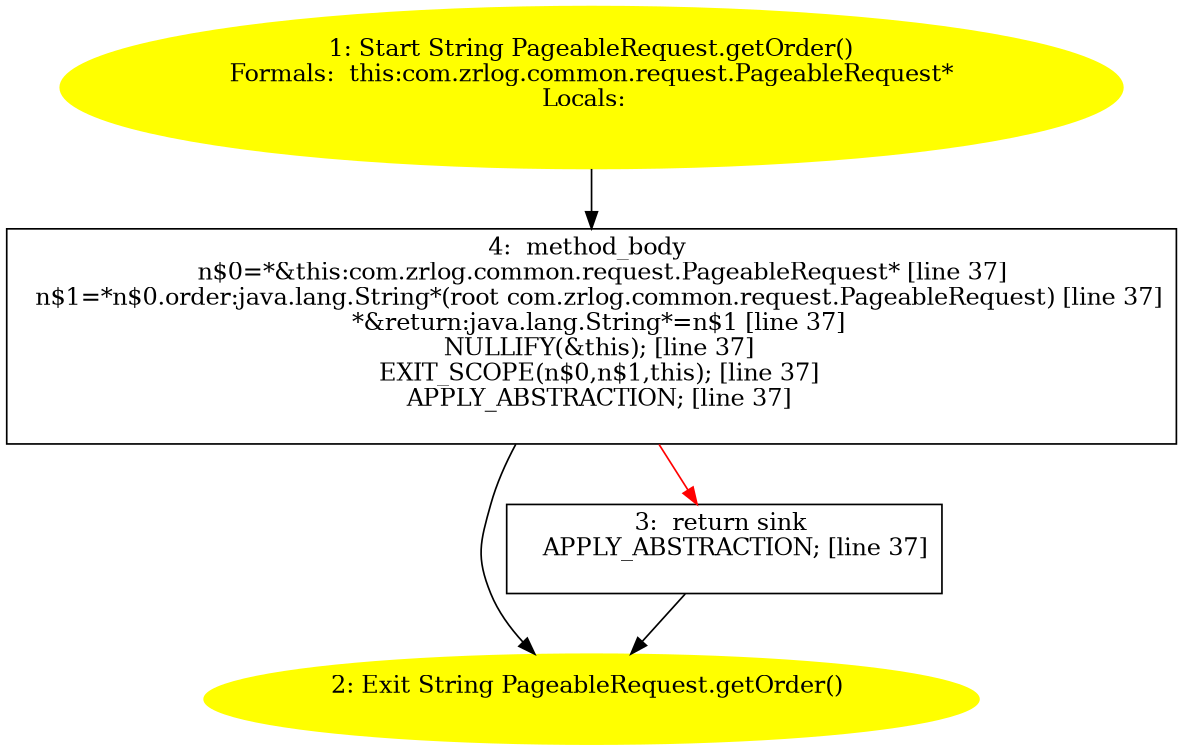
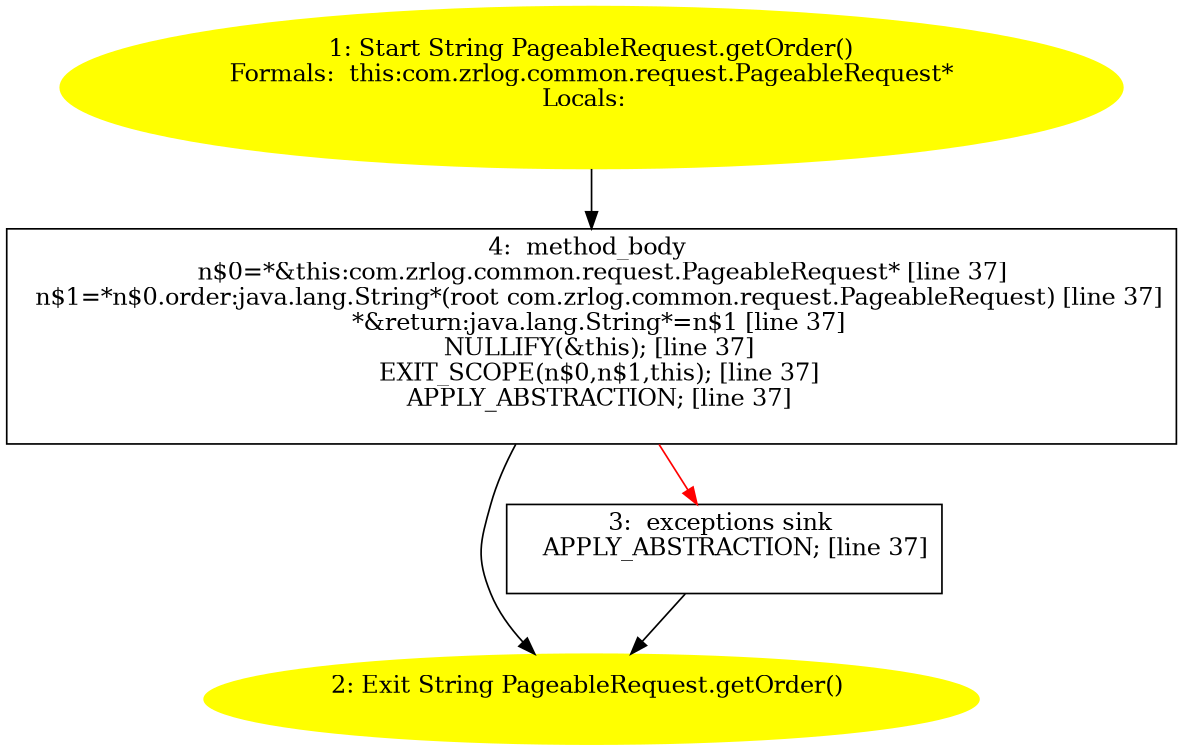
(724, 549) -> (724, 549)
